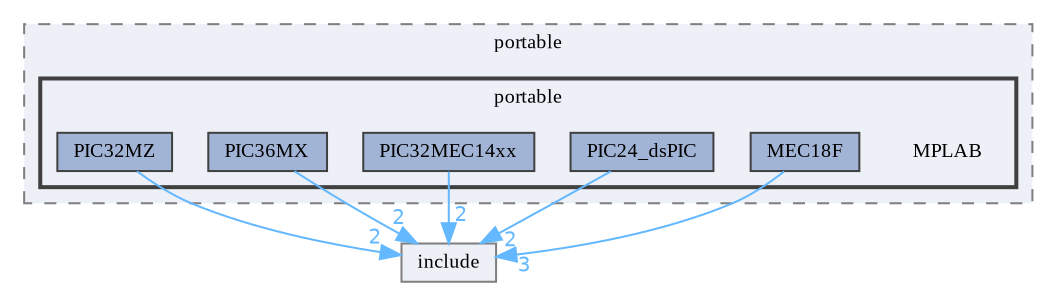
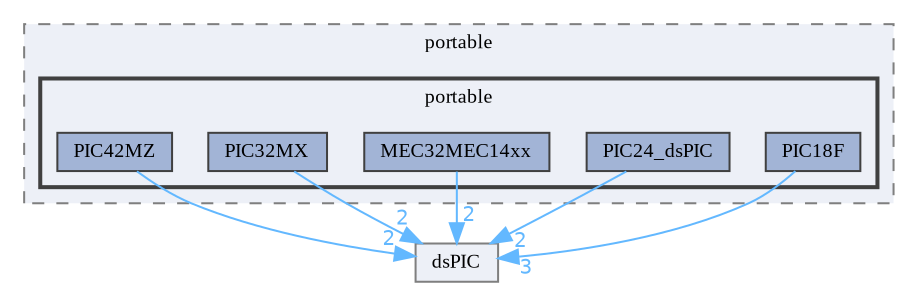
(115, 152) -> (115, 152)
(268, 152) -> (268, 152)
(449, 152) -> (457, 152)
(805, 152) -> (813, 152)
(948, 152) -> none
(449, 263) -> (457, 263)
